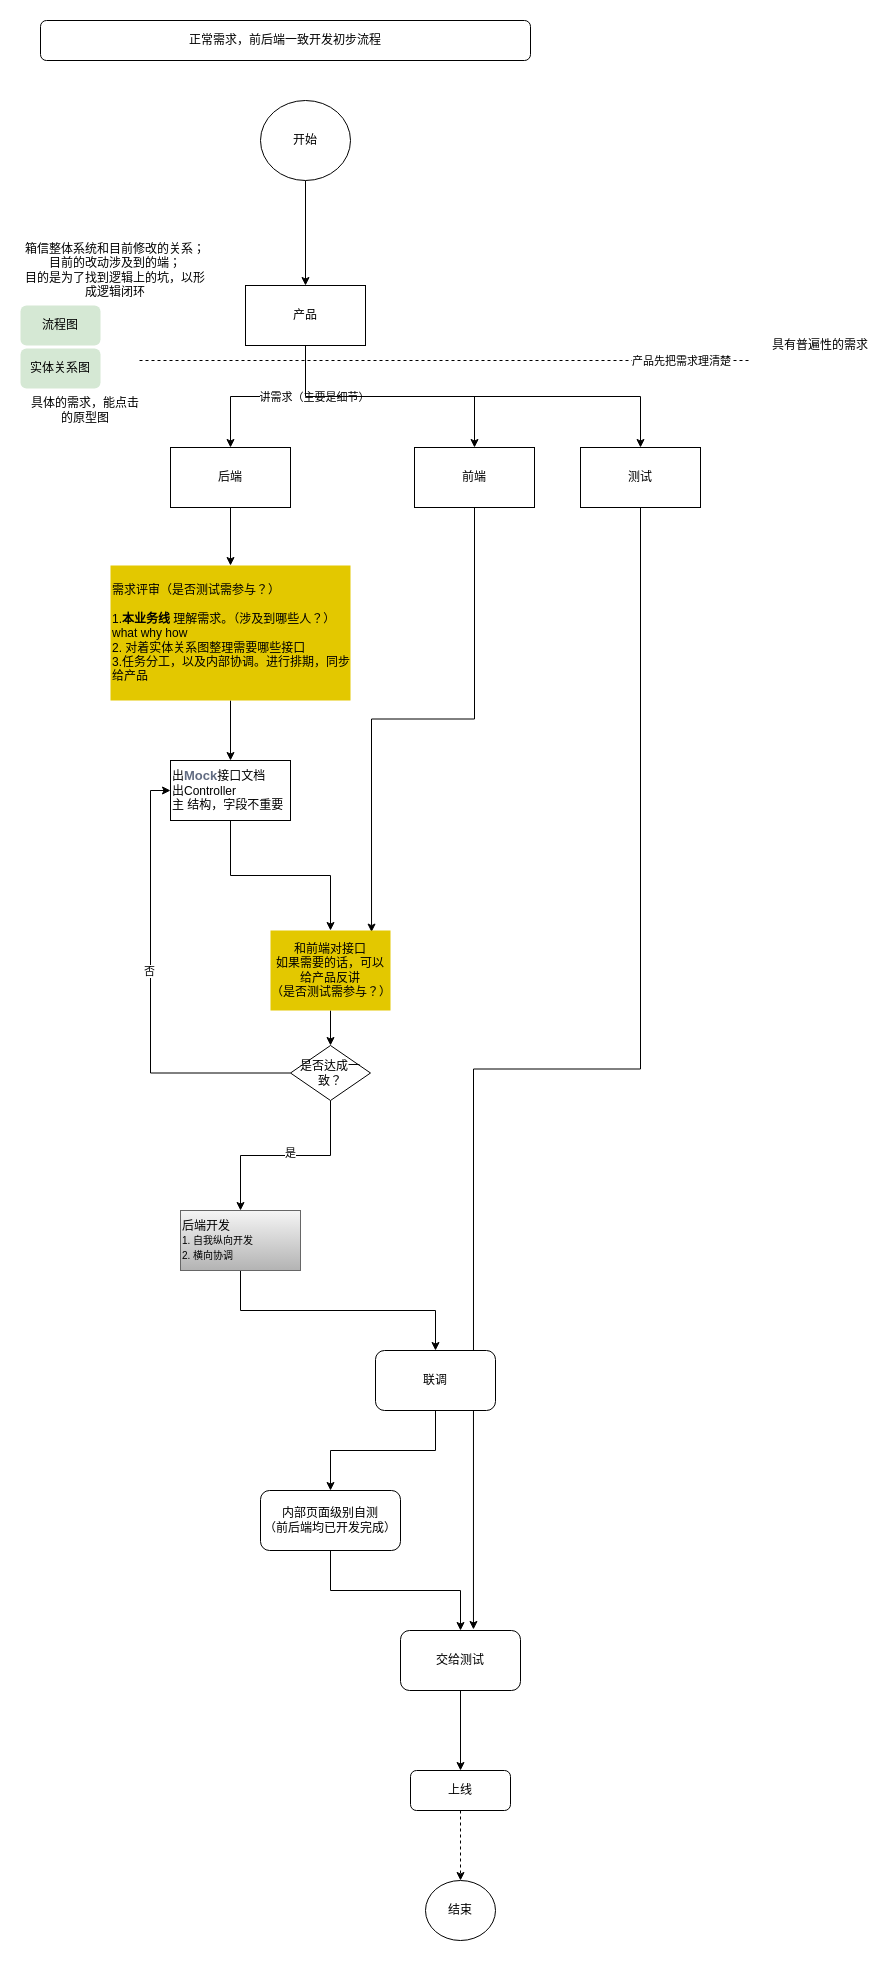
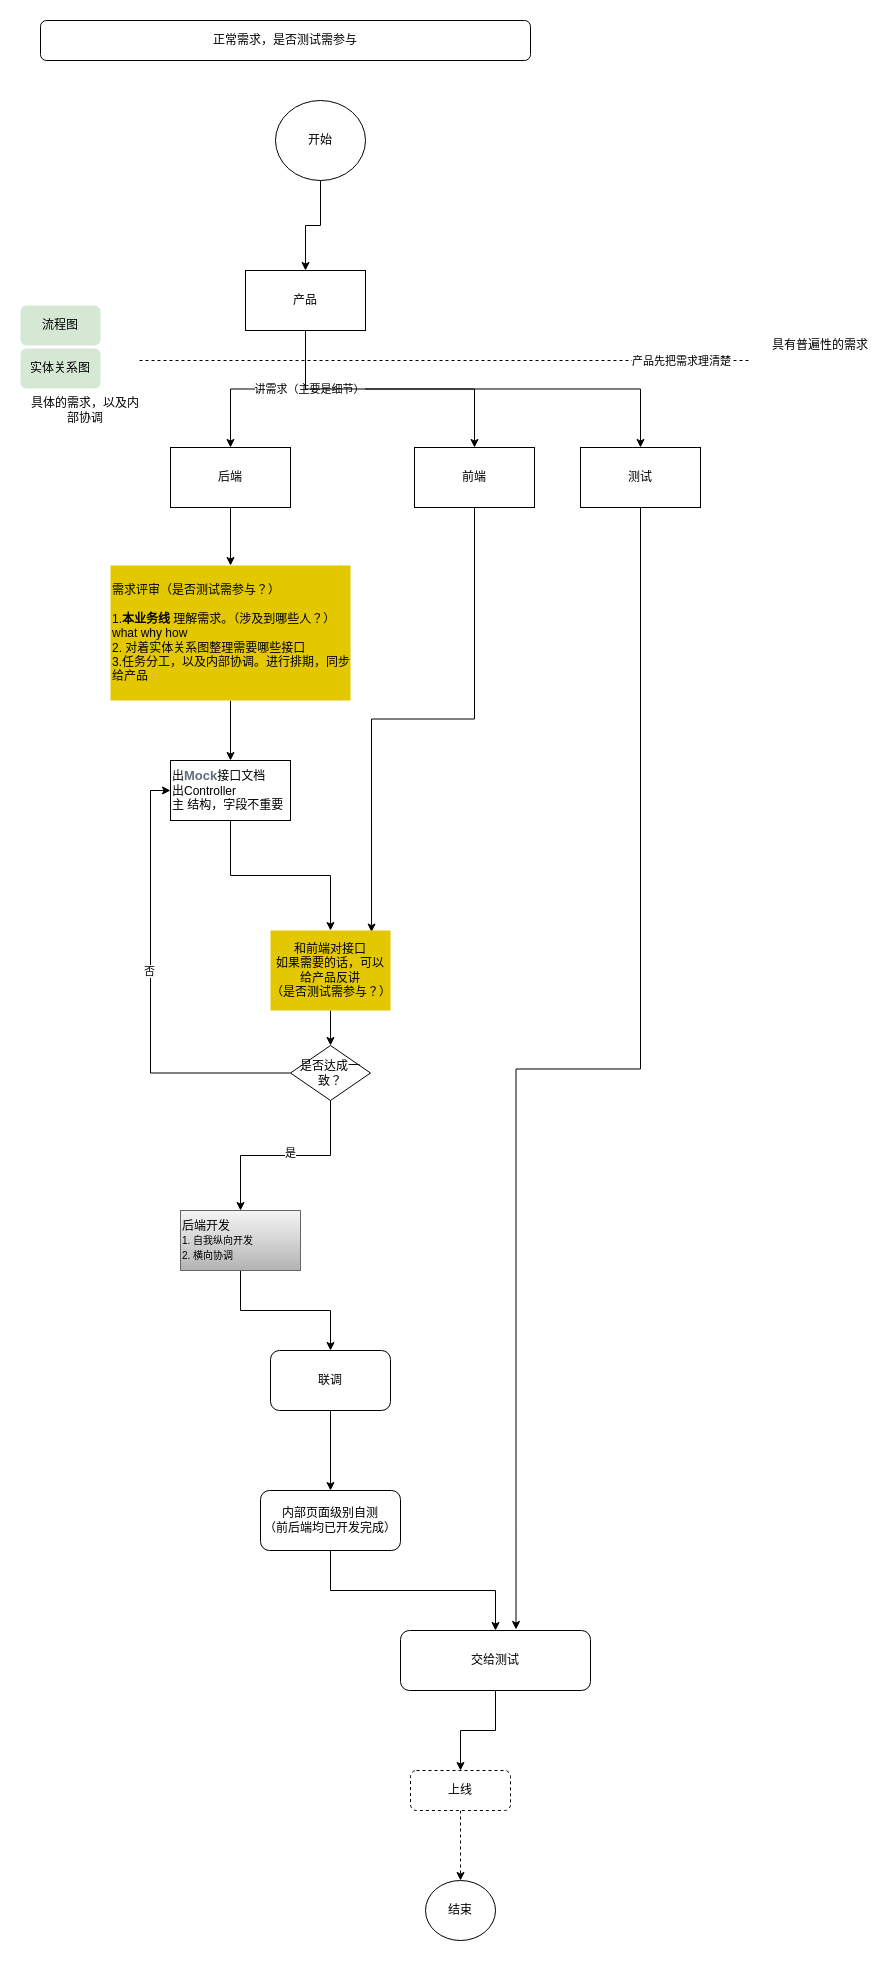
(286, 41) -> (286, 41)
(306, 141) -> (321, 141)
(116, 271) -> none
(306, 316) -> (306, 301)
(86, 411) -> (86, 411)
(436, 1381) -> (331, 1381)
(461, 1661) -> (496, 1661)
(461, 1791) -> (461, 1791)
